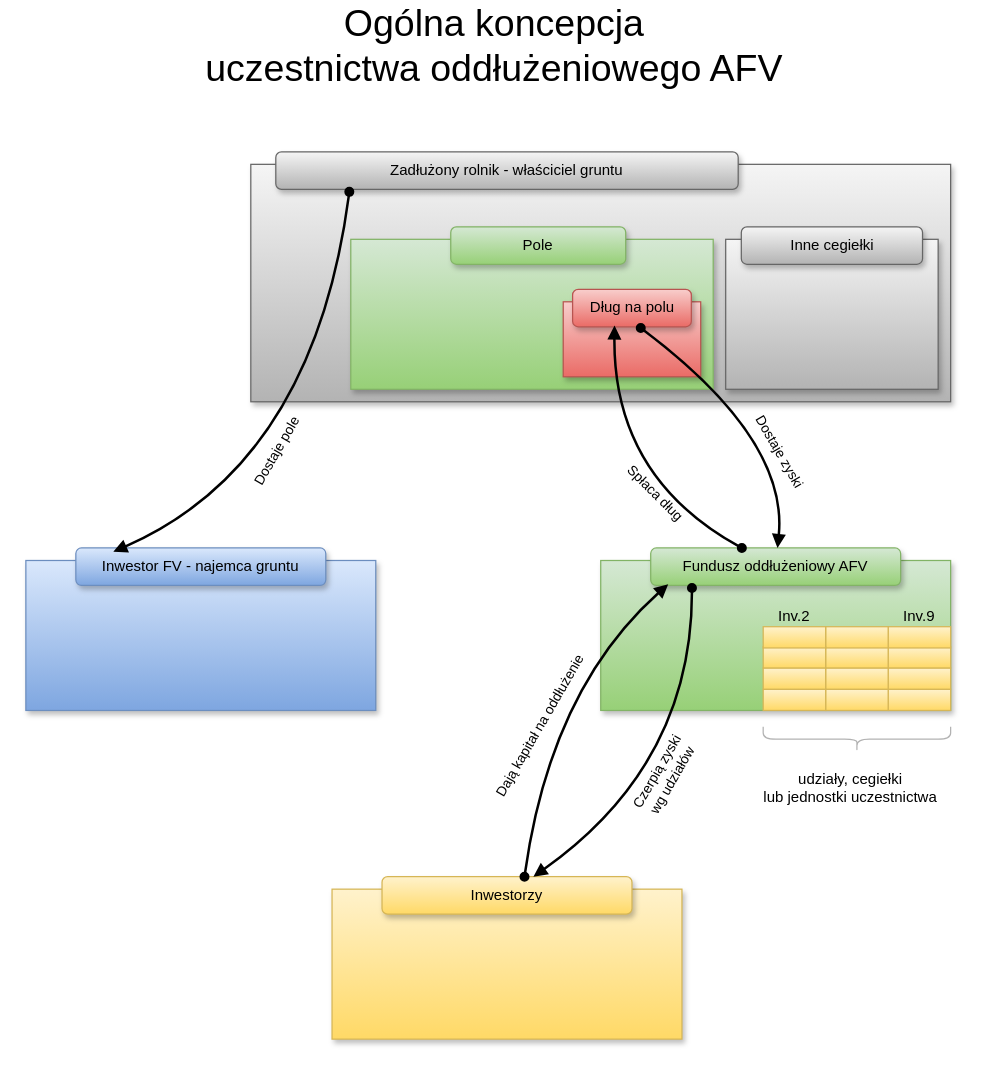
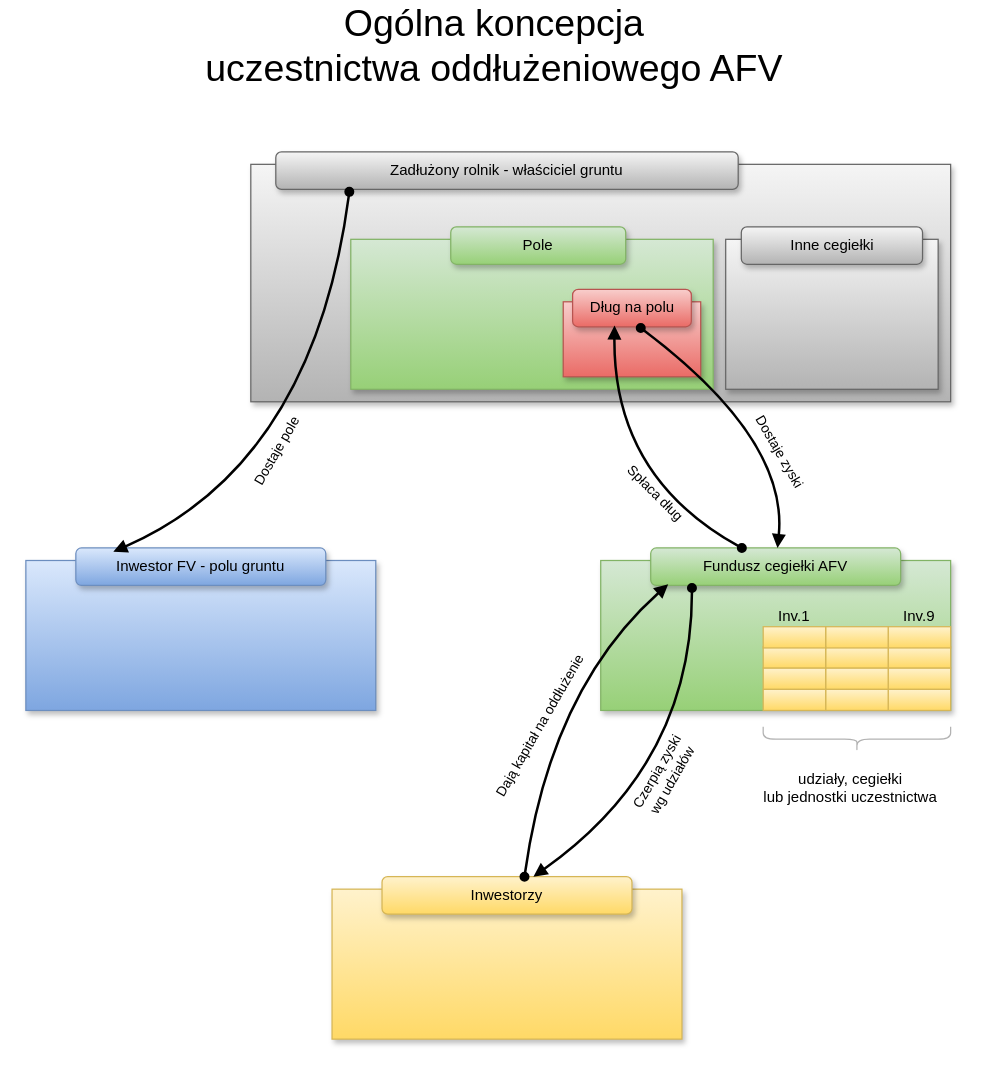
(201, 567) -> (201, 567)
(776, 567) -> (776, 567)
(794, 617) -> (794, 617)
